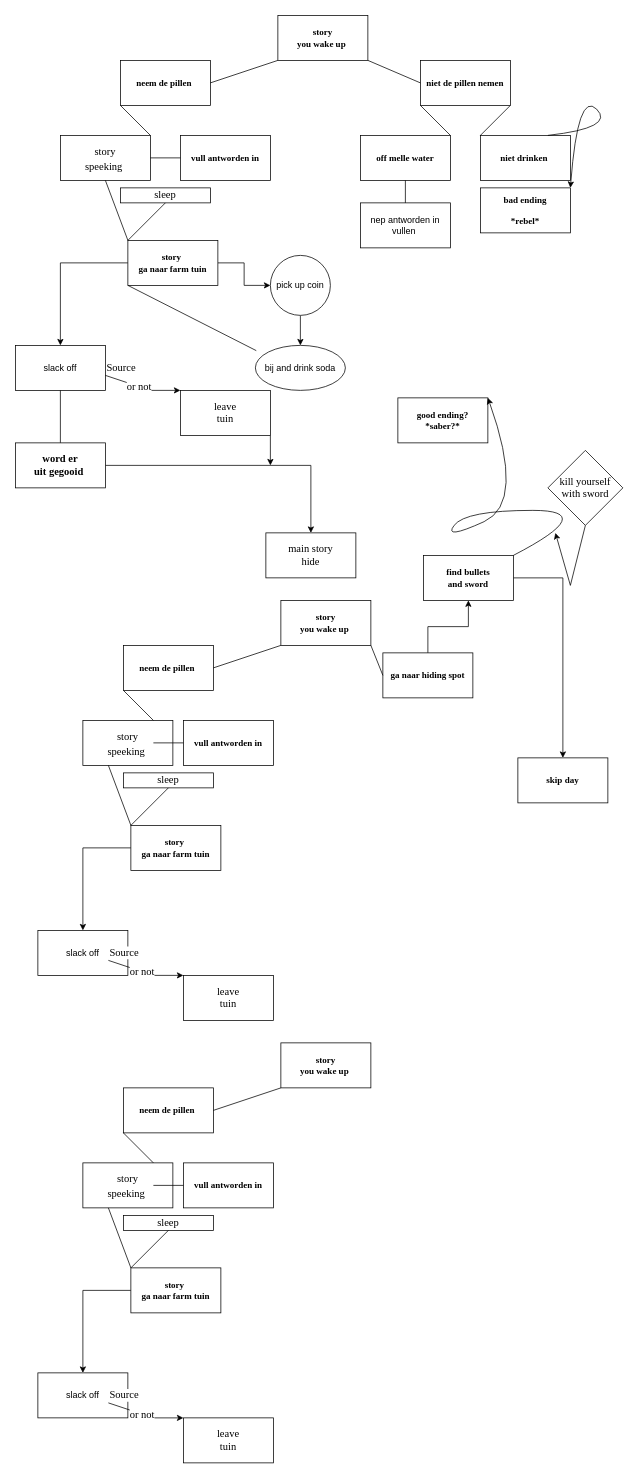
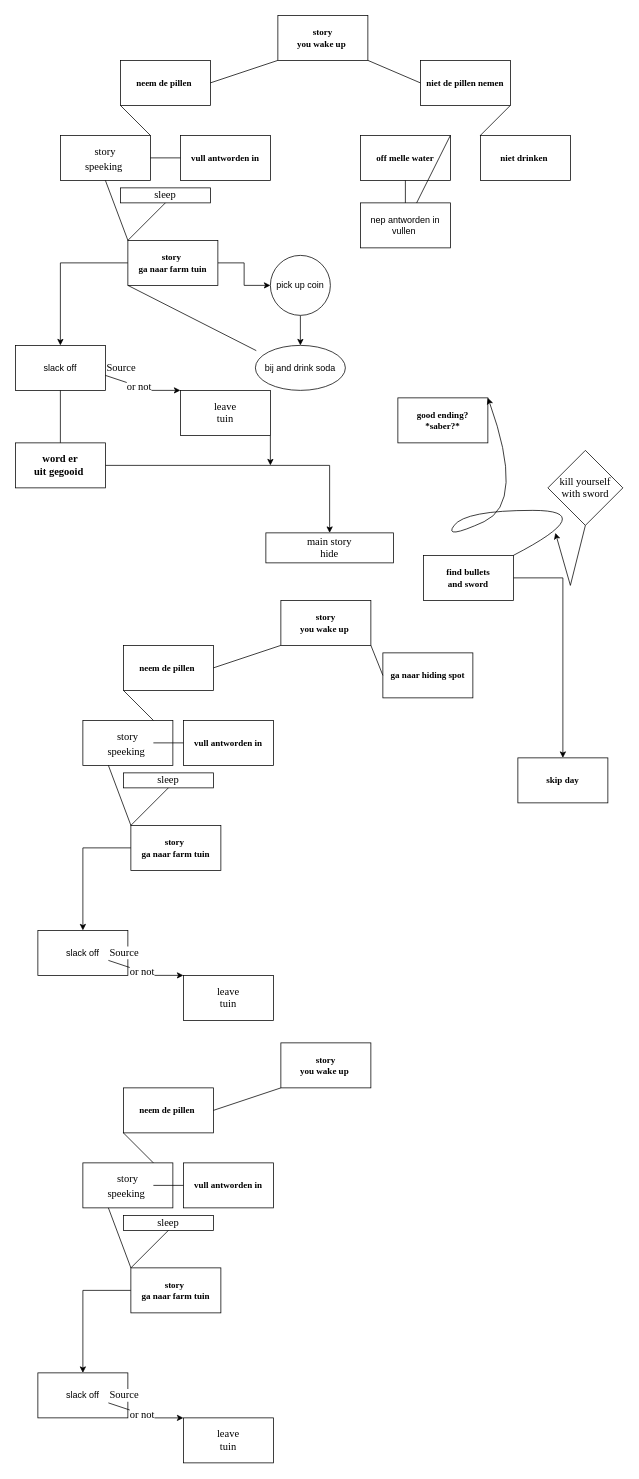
(585, 110) -> none
(435, 120) -> (434, 169)
(525, 210) -> none
(311, 555) -> (330, 548)
(458, 627) -> none
